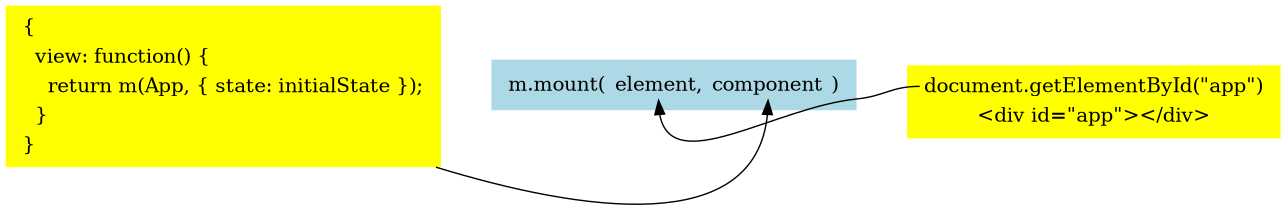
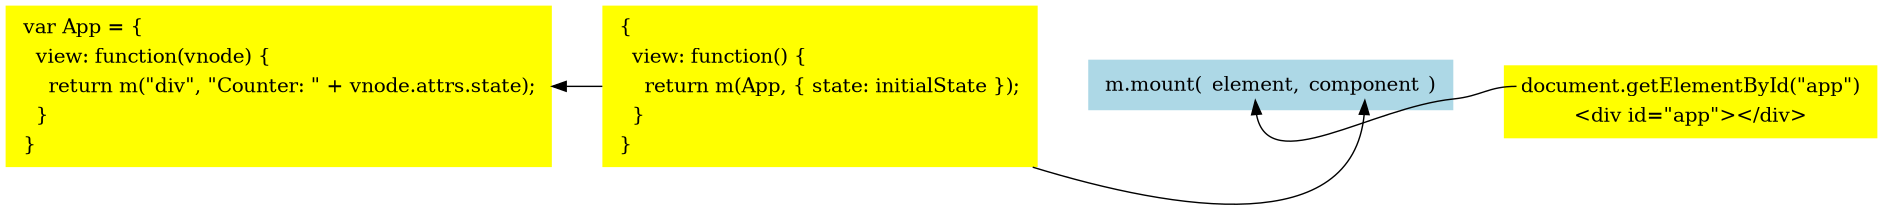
none -> (279, 86)
